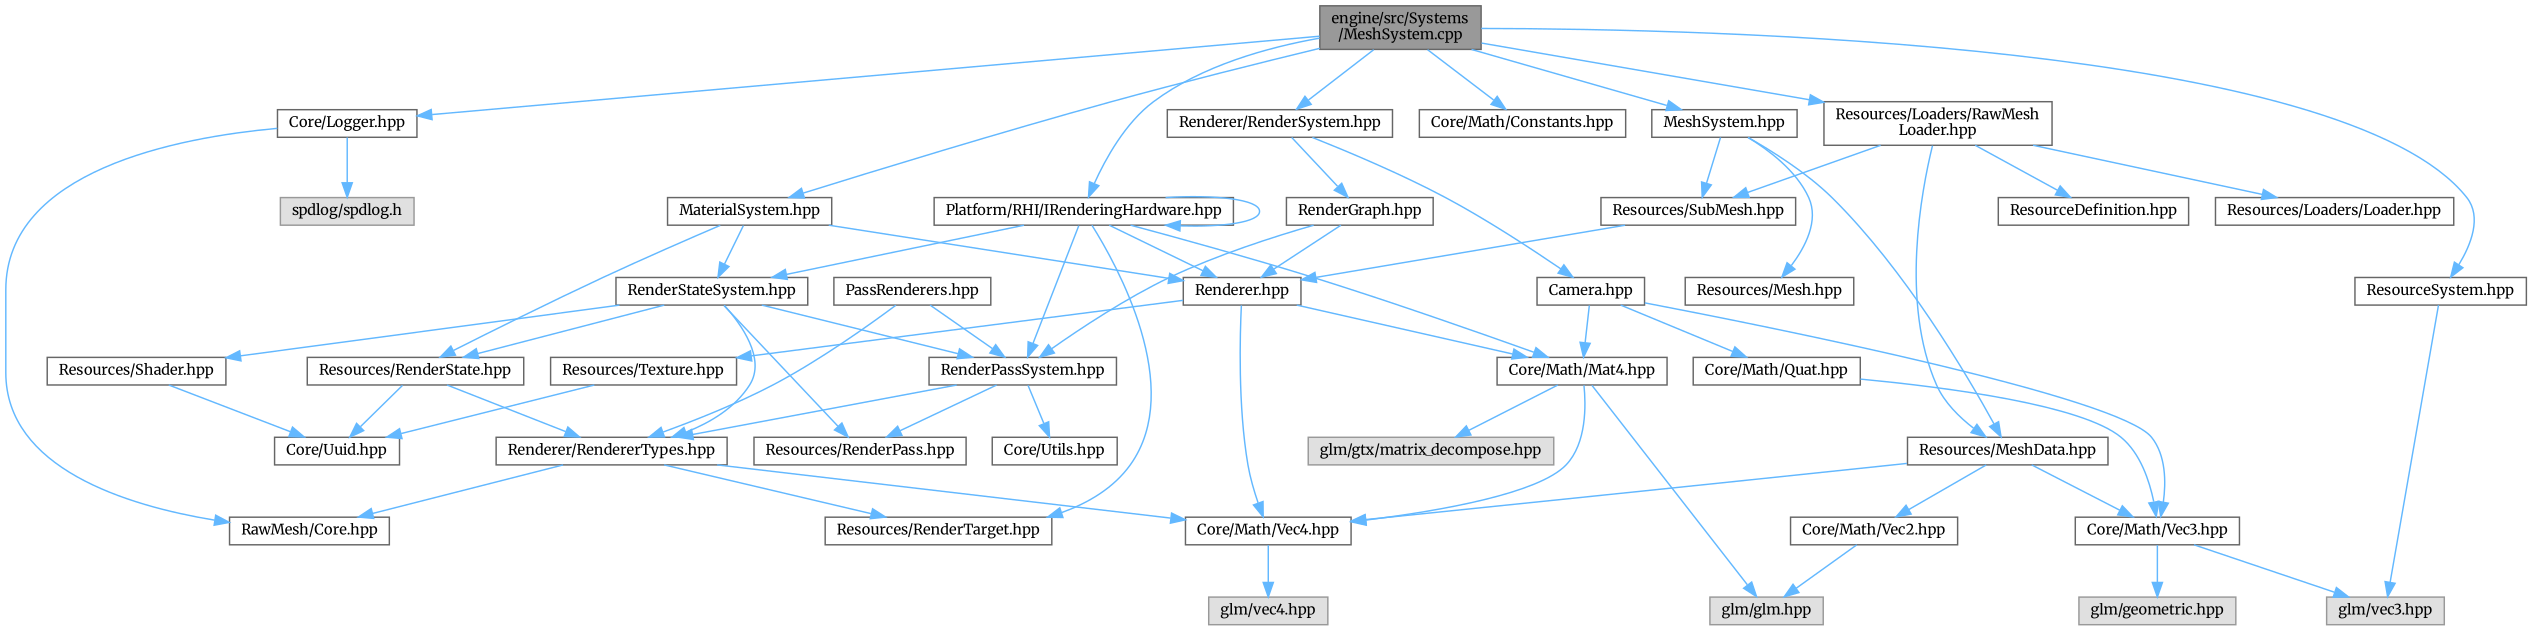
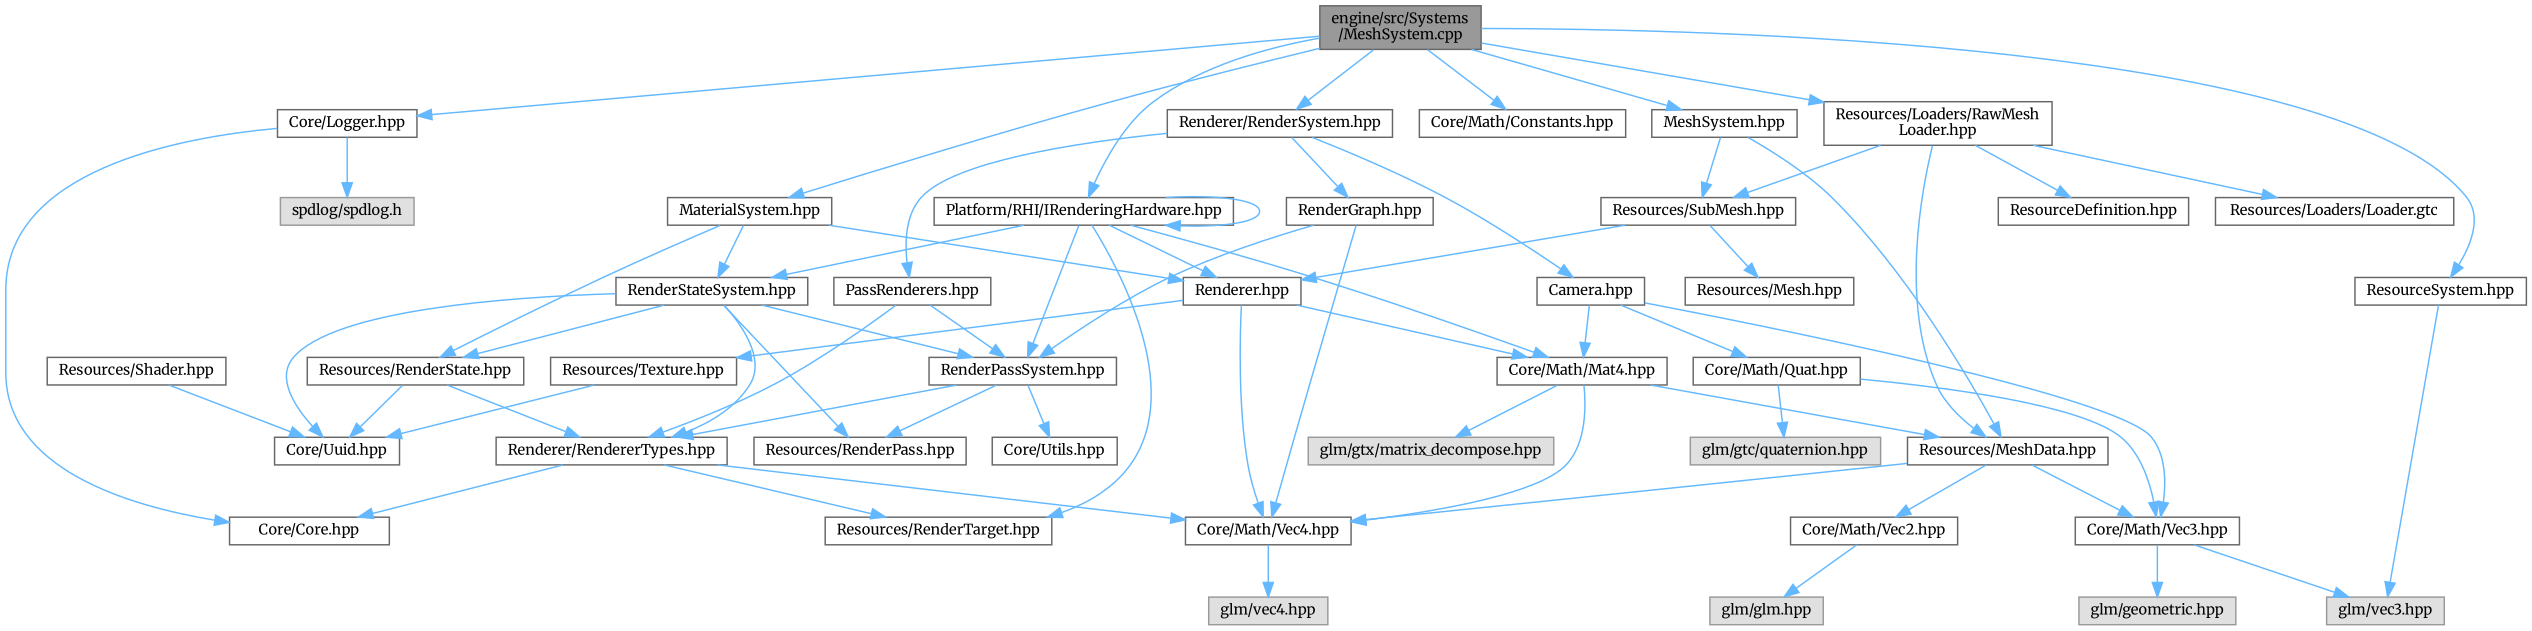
none -> (1006, 159)
(1806, 192) -> (1729, 246)
(2335, 211) -> (2335, 211)
(1307, 247) -> (1316, 364)
(430, 330) -> (411, 312)
none -> (1785, 451)
(1662, 475) -> (1794, 411)
(309, 531) -> (309, 531)
